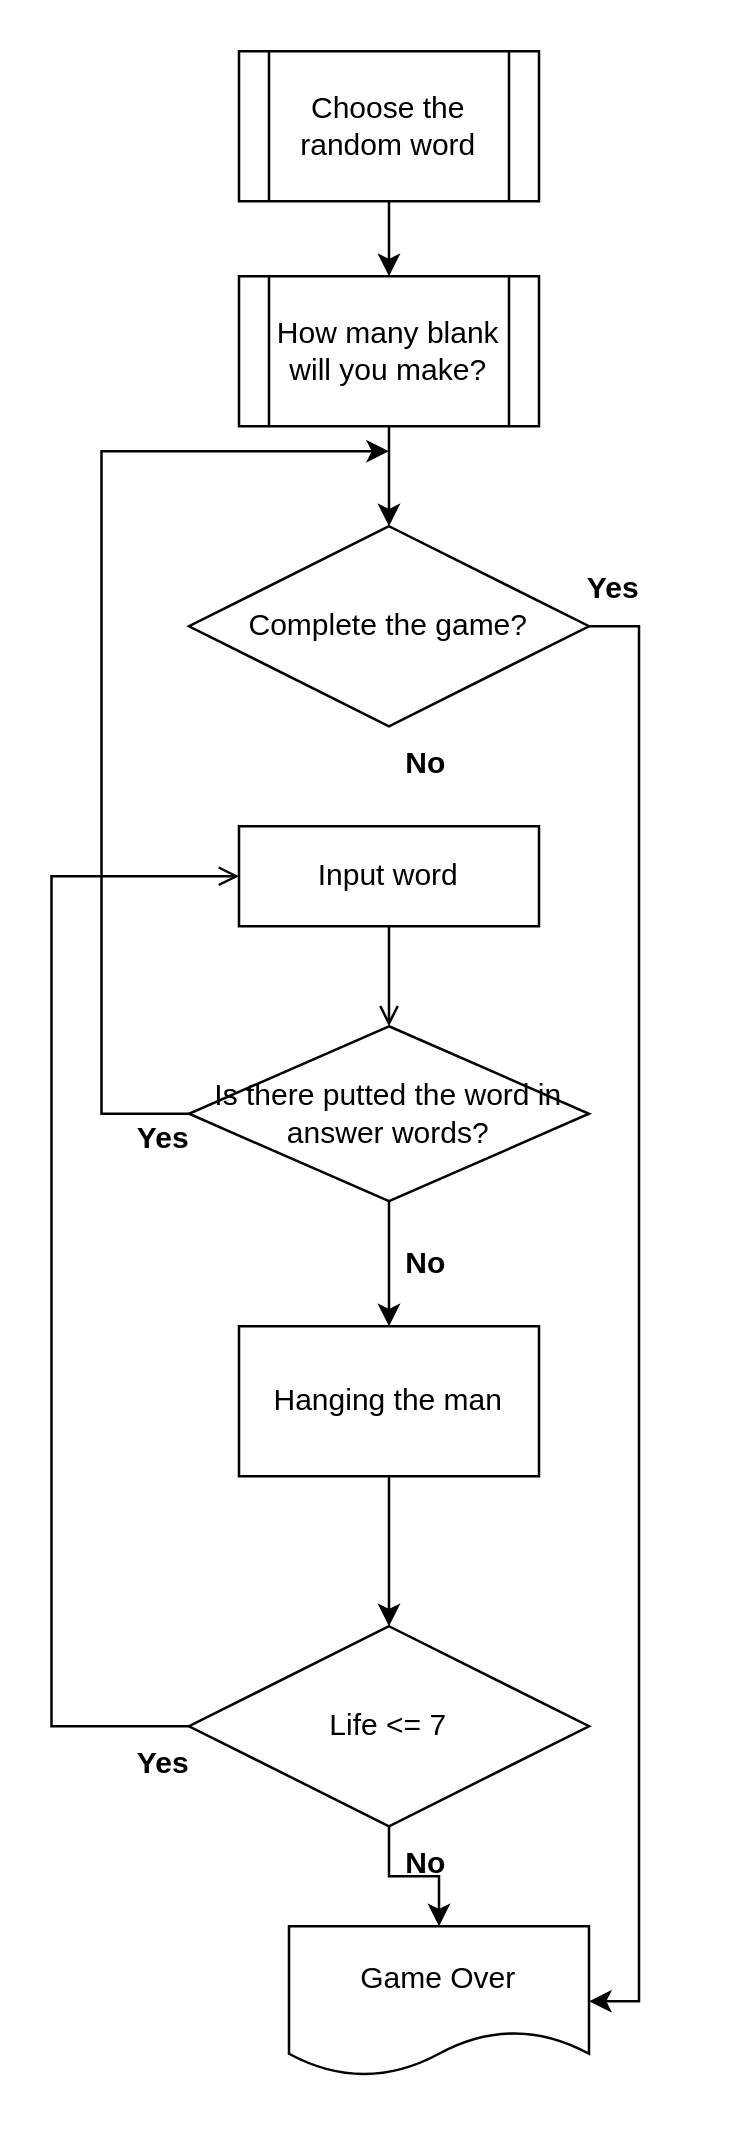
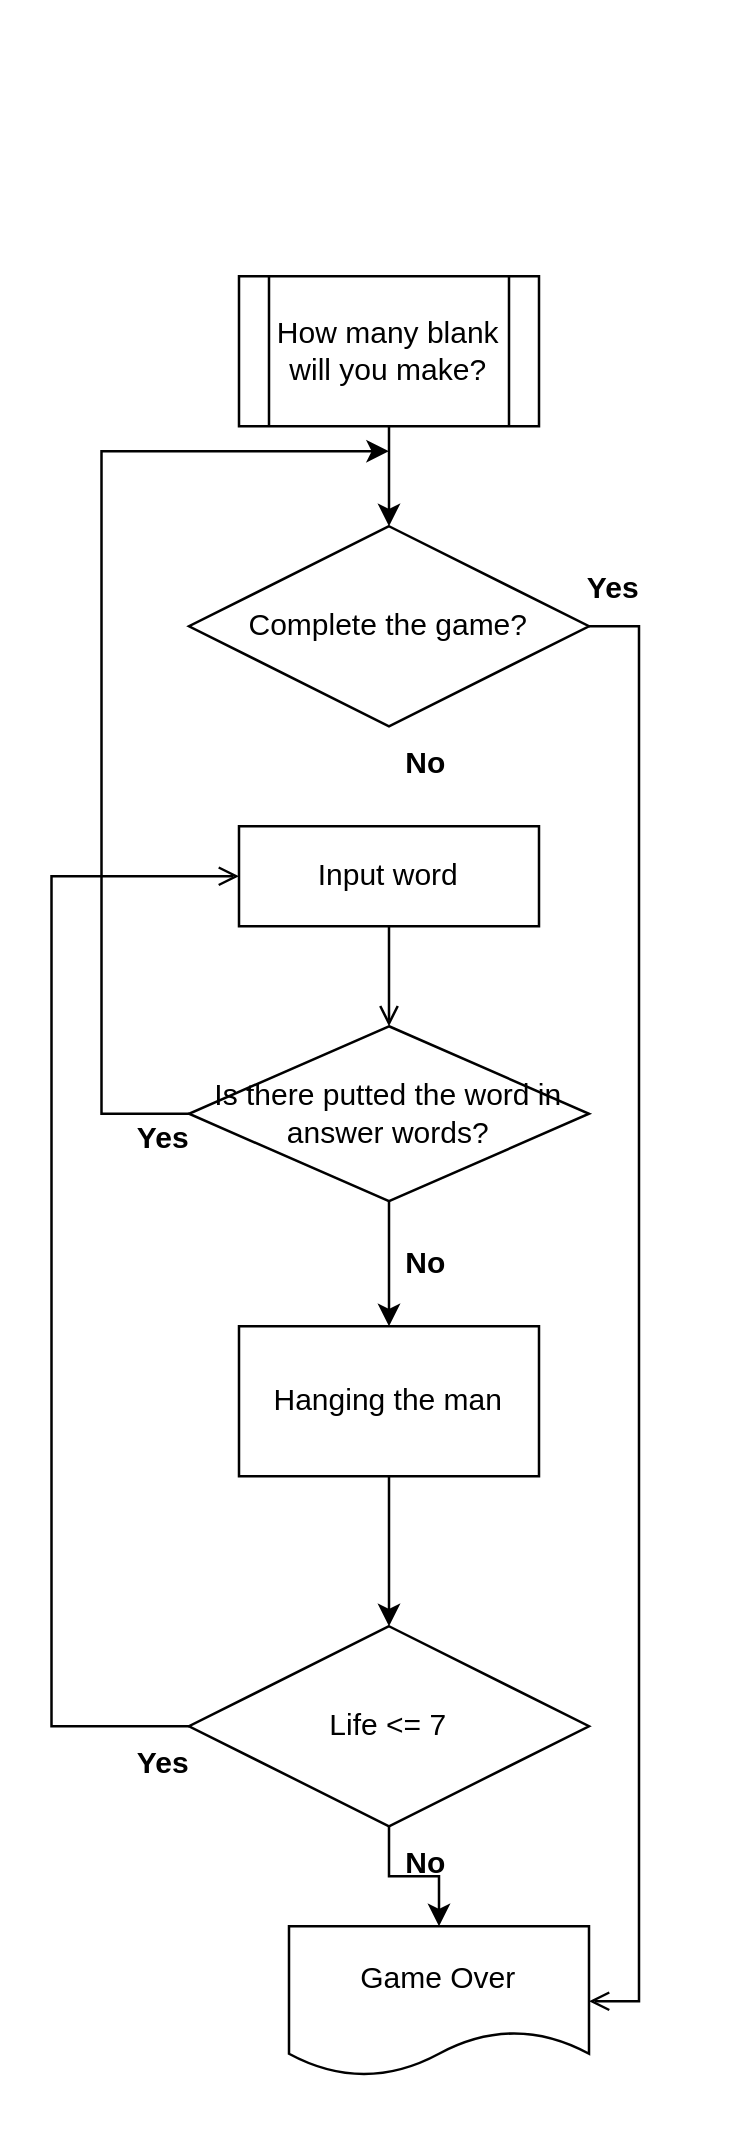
(389, 126) -> none
(389, 247) -> none
(607, 2001) -> (602, 2001)
